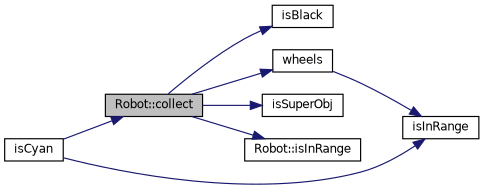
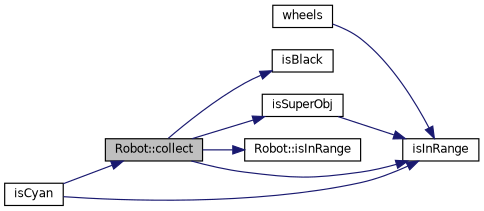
(227, 84) -> (294, 177)
none -> (366, 126)
